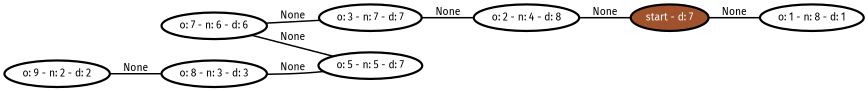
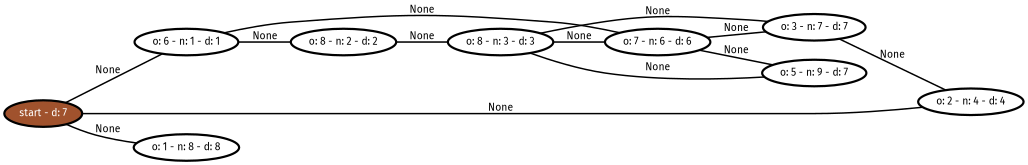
none -> (653, 17)
(526, 18) -> (971, 102)
(812, 18) -> (186, 148)
none -> (186, 42)
none -> (579, 42)
(370, 66) -> (814, 73)
(57, 74) -> (344, 42)
